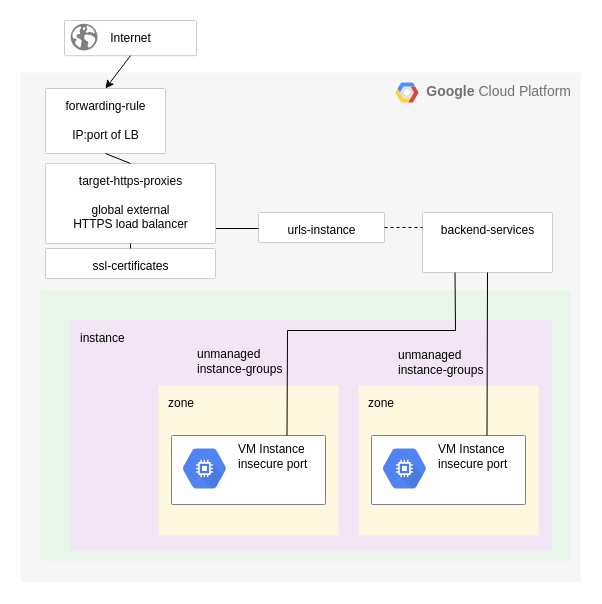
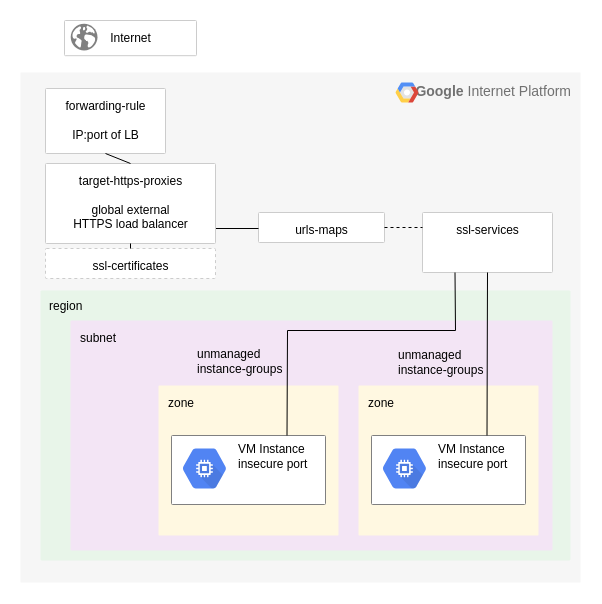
(120, 70) -> none
(498, 92) -> (485, 92)
(322, 231) -> (322, 231)
(488, 231) -> (488, 231)
(131, 264) -> (131, 264)
none -> (73, 307)
(106, 339) -> (101, 339)
